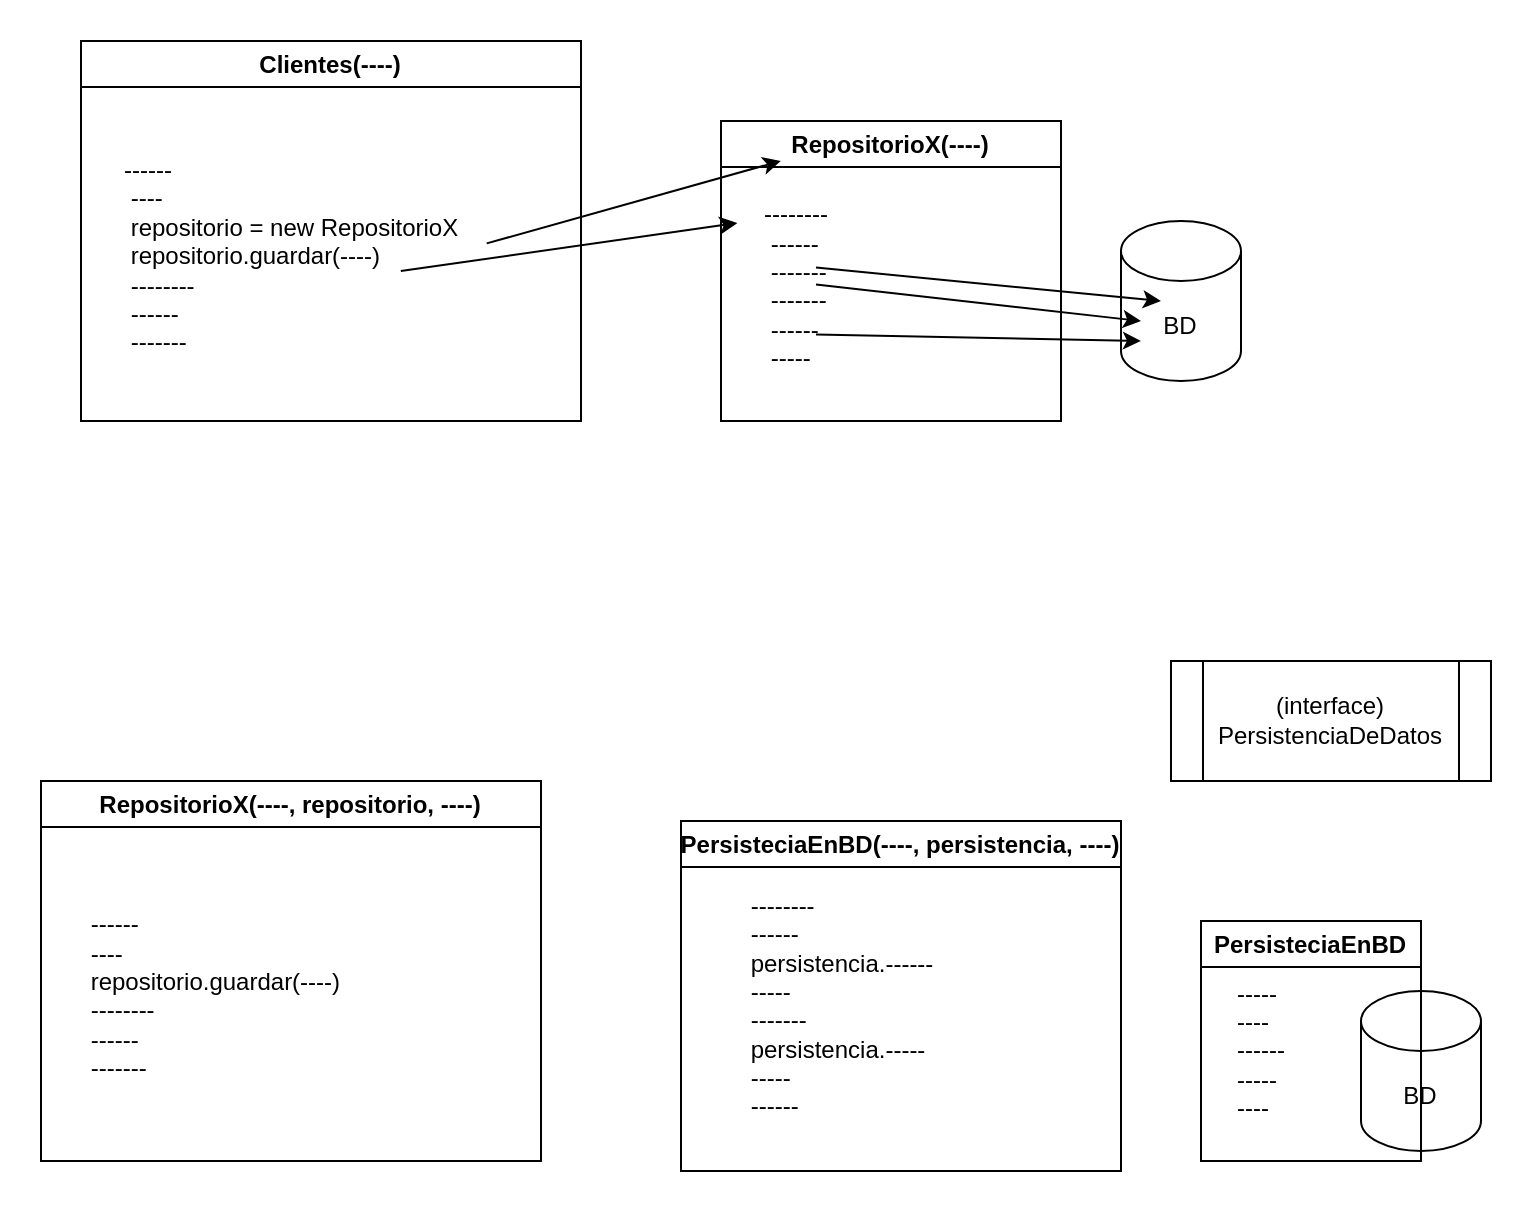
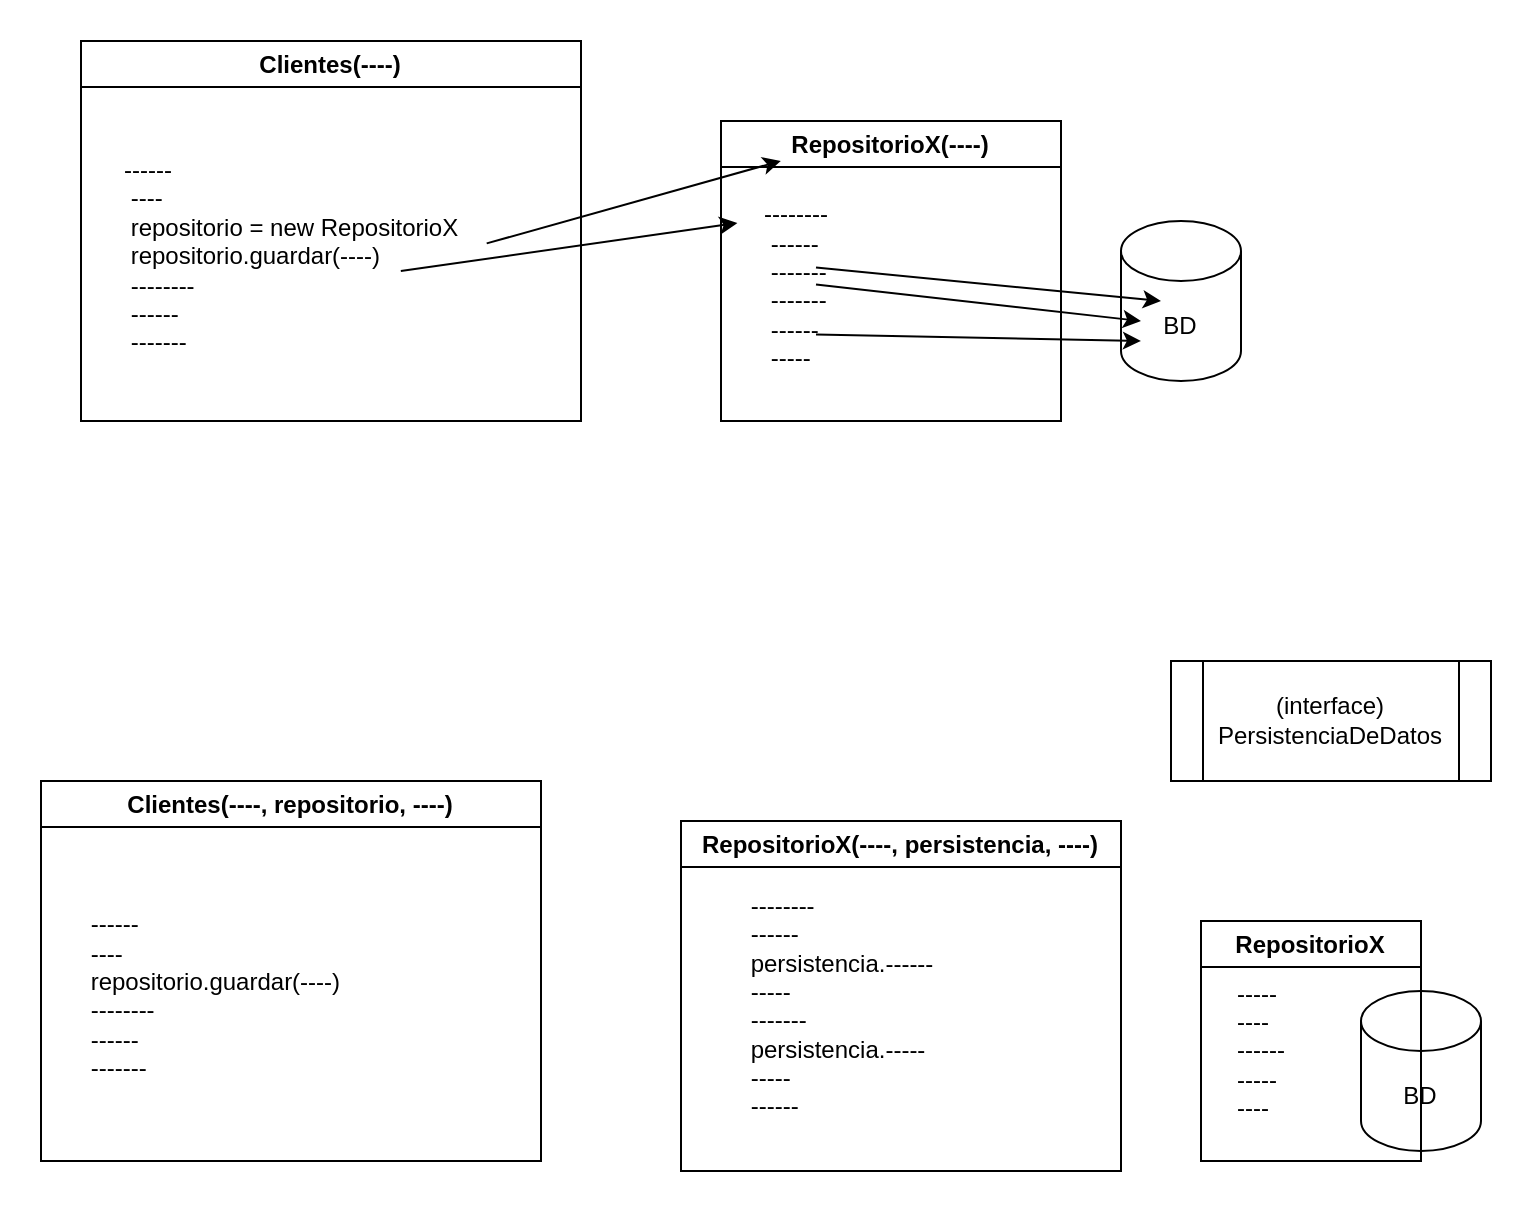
(290, 805) -> (290, 805)
(900, 845) -> (900, 845)
(1310, 945) -> (1310, 945)
